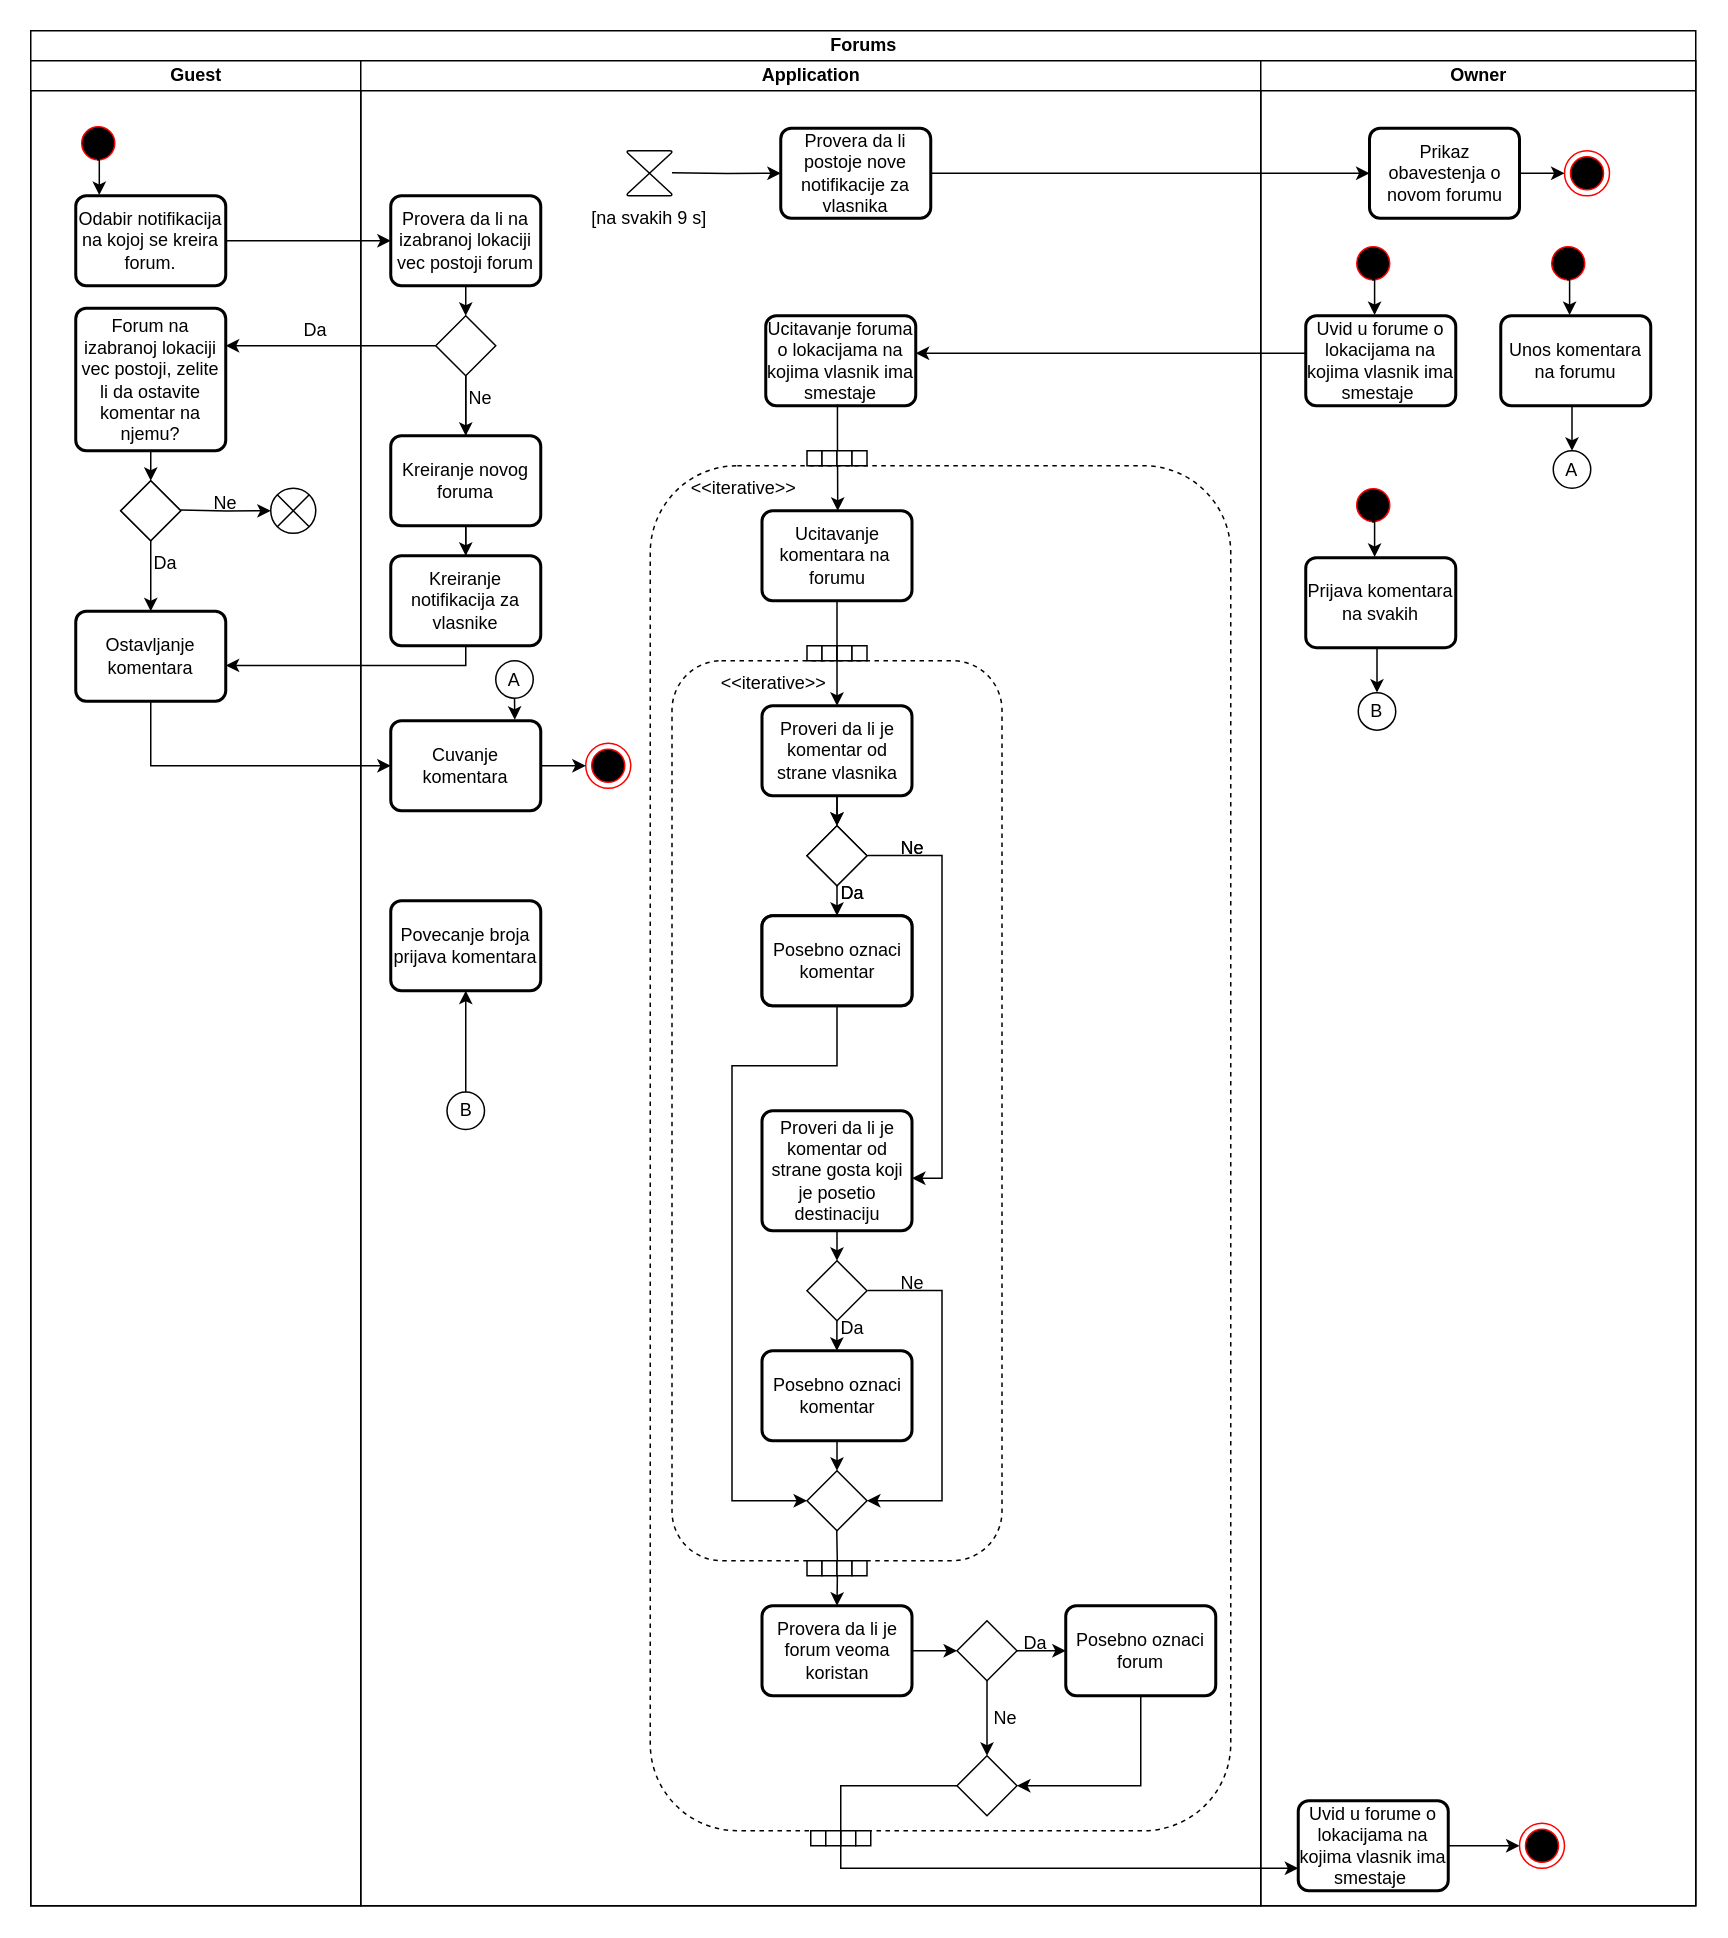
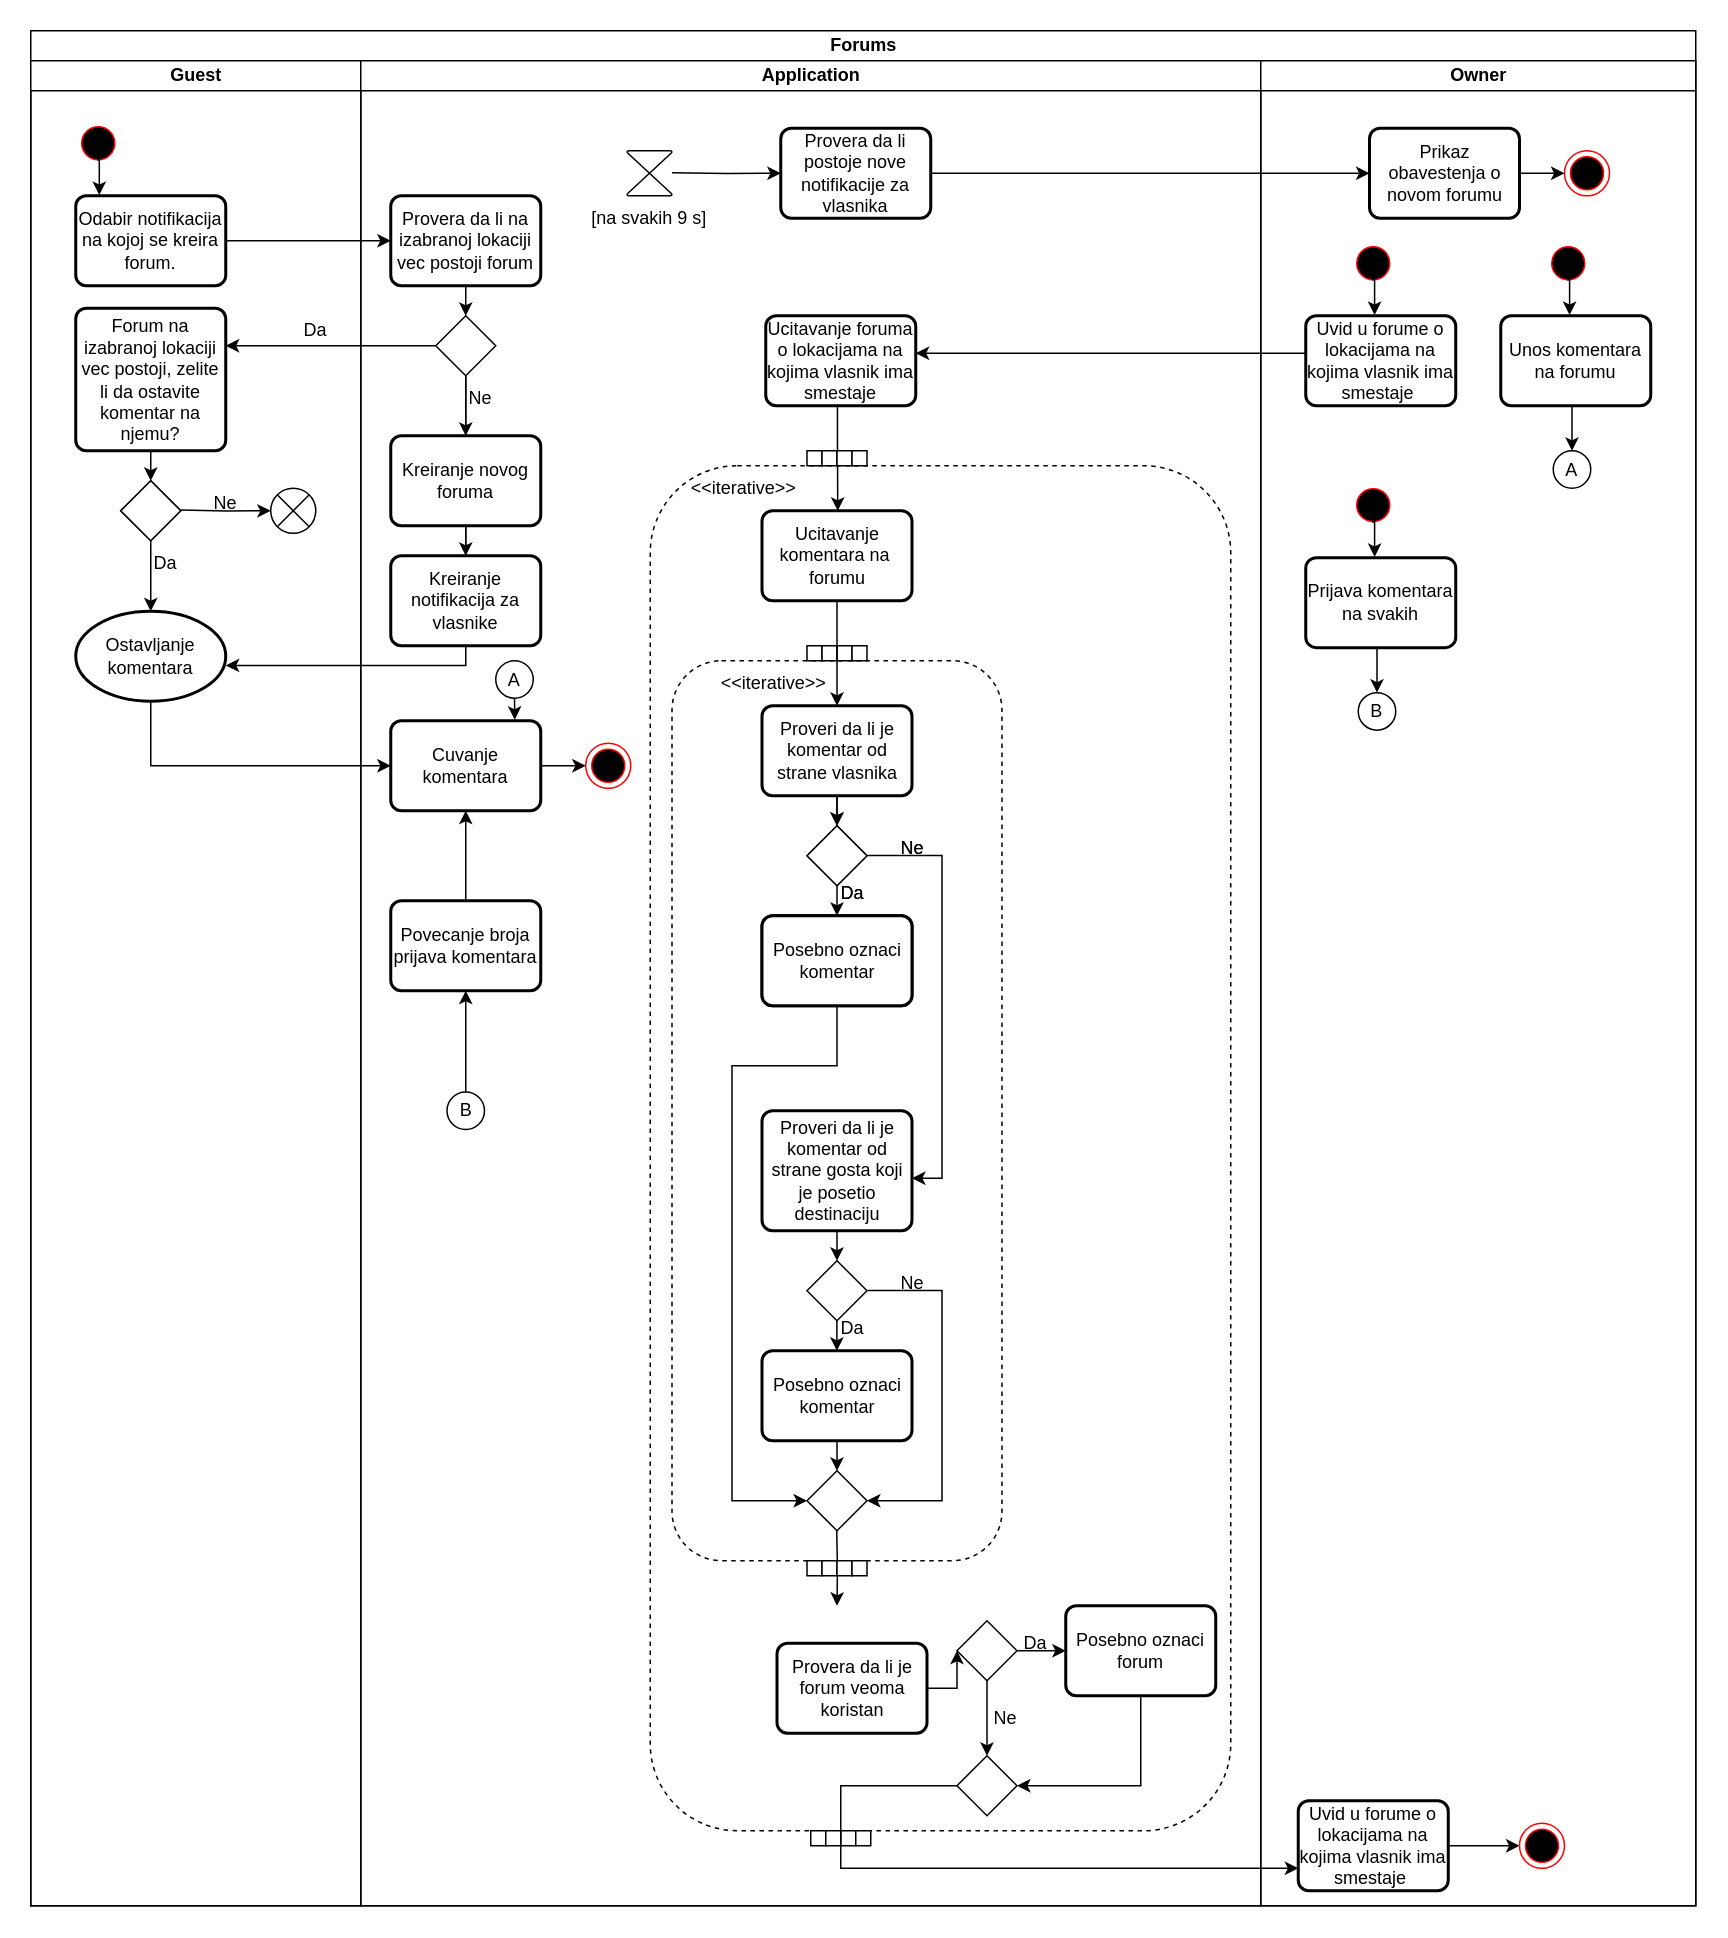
(151, 656) -> (151, 656)
none -> (466, 861)
(837, 1651) -> (852, 1688)
